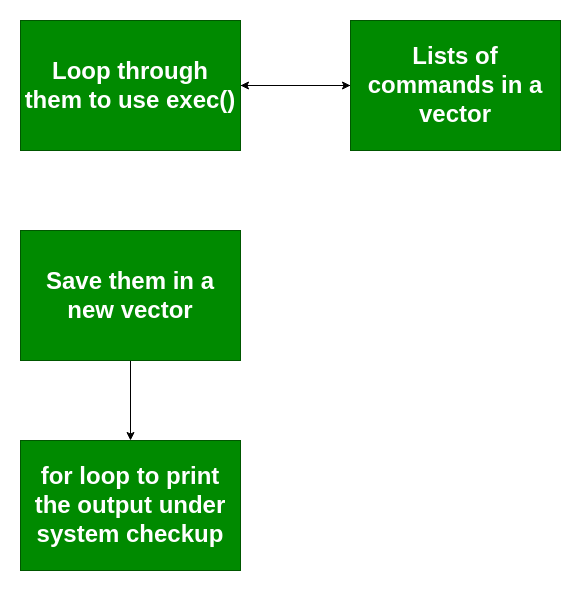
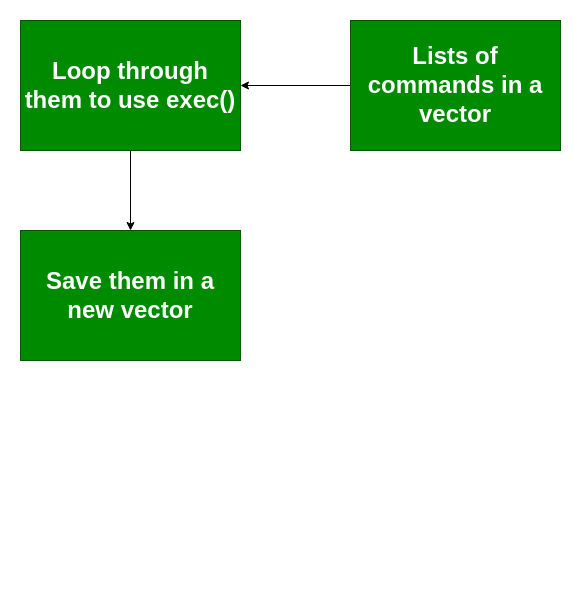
(242, 86) -> (131, 187)
(131, 397) -> none
(131, 506) -> none
